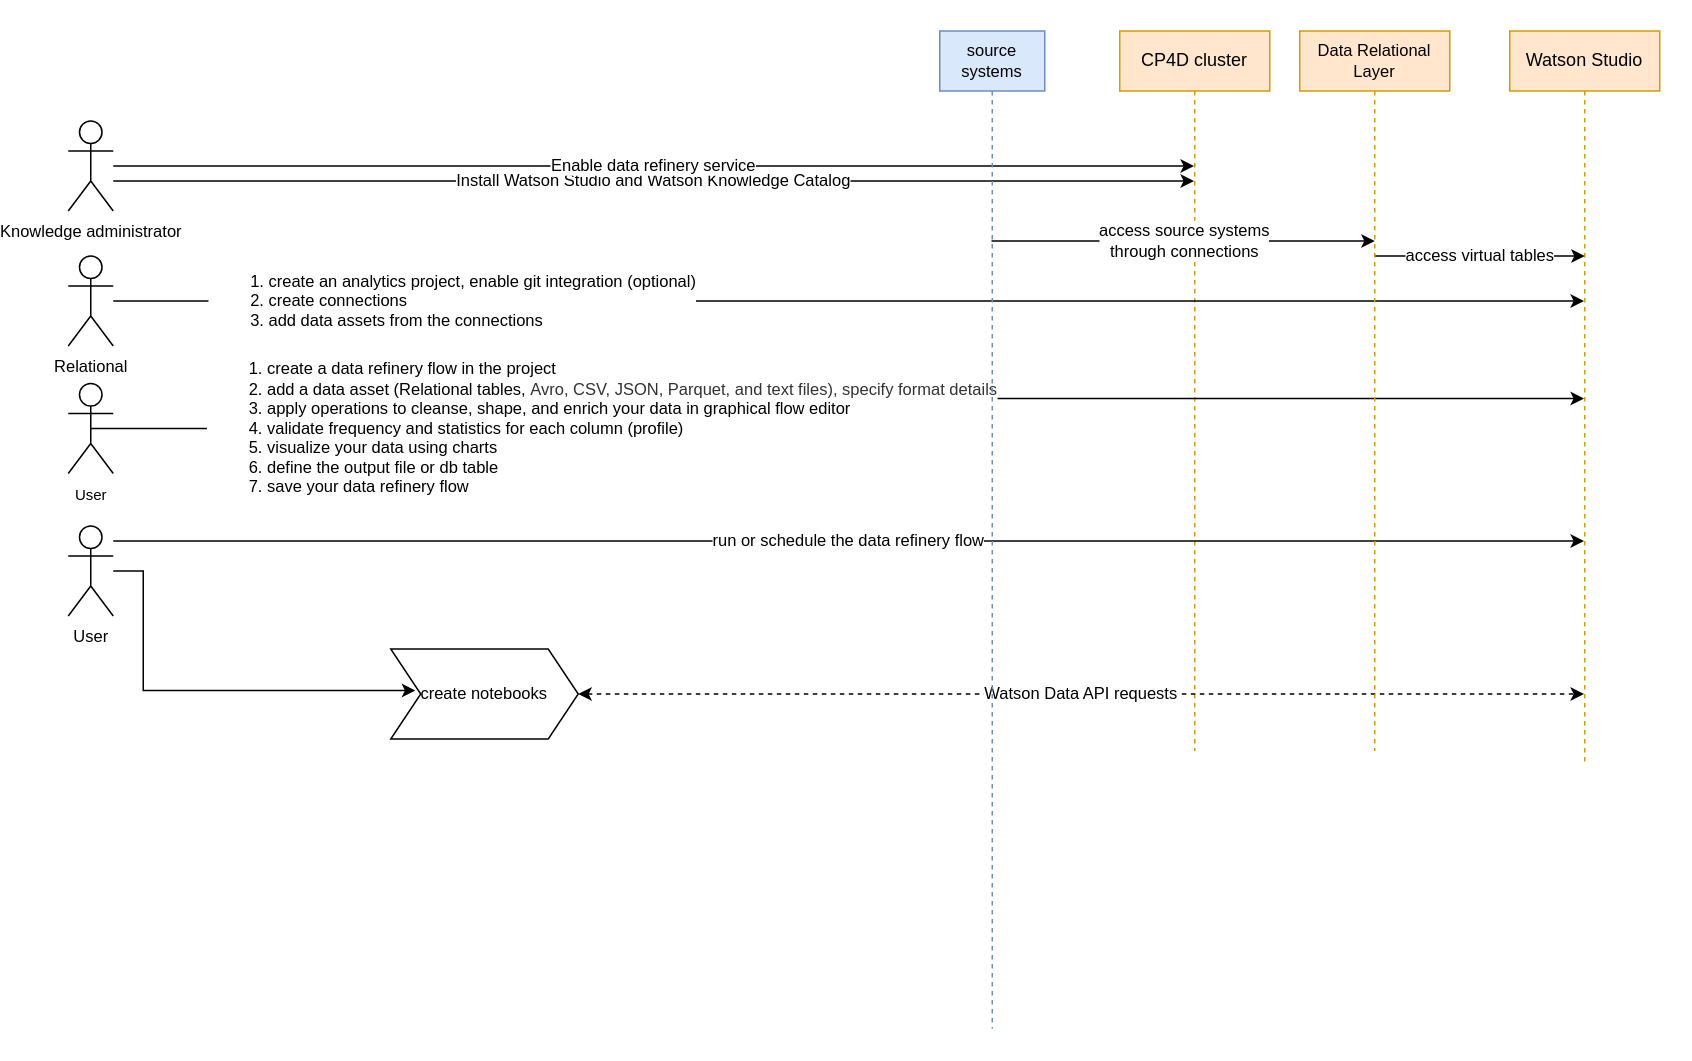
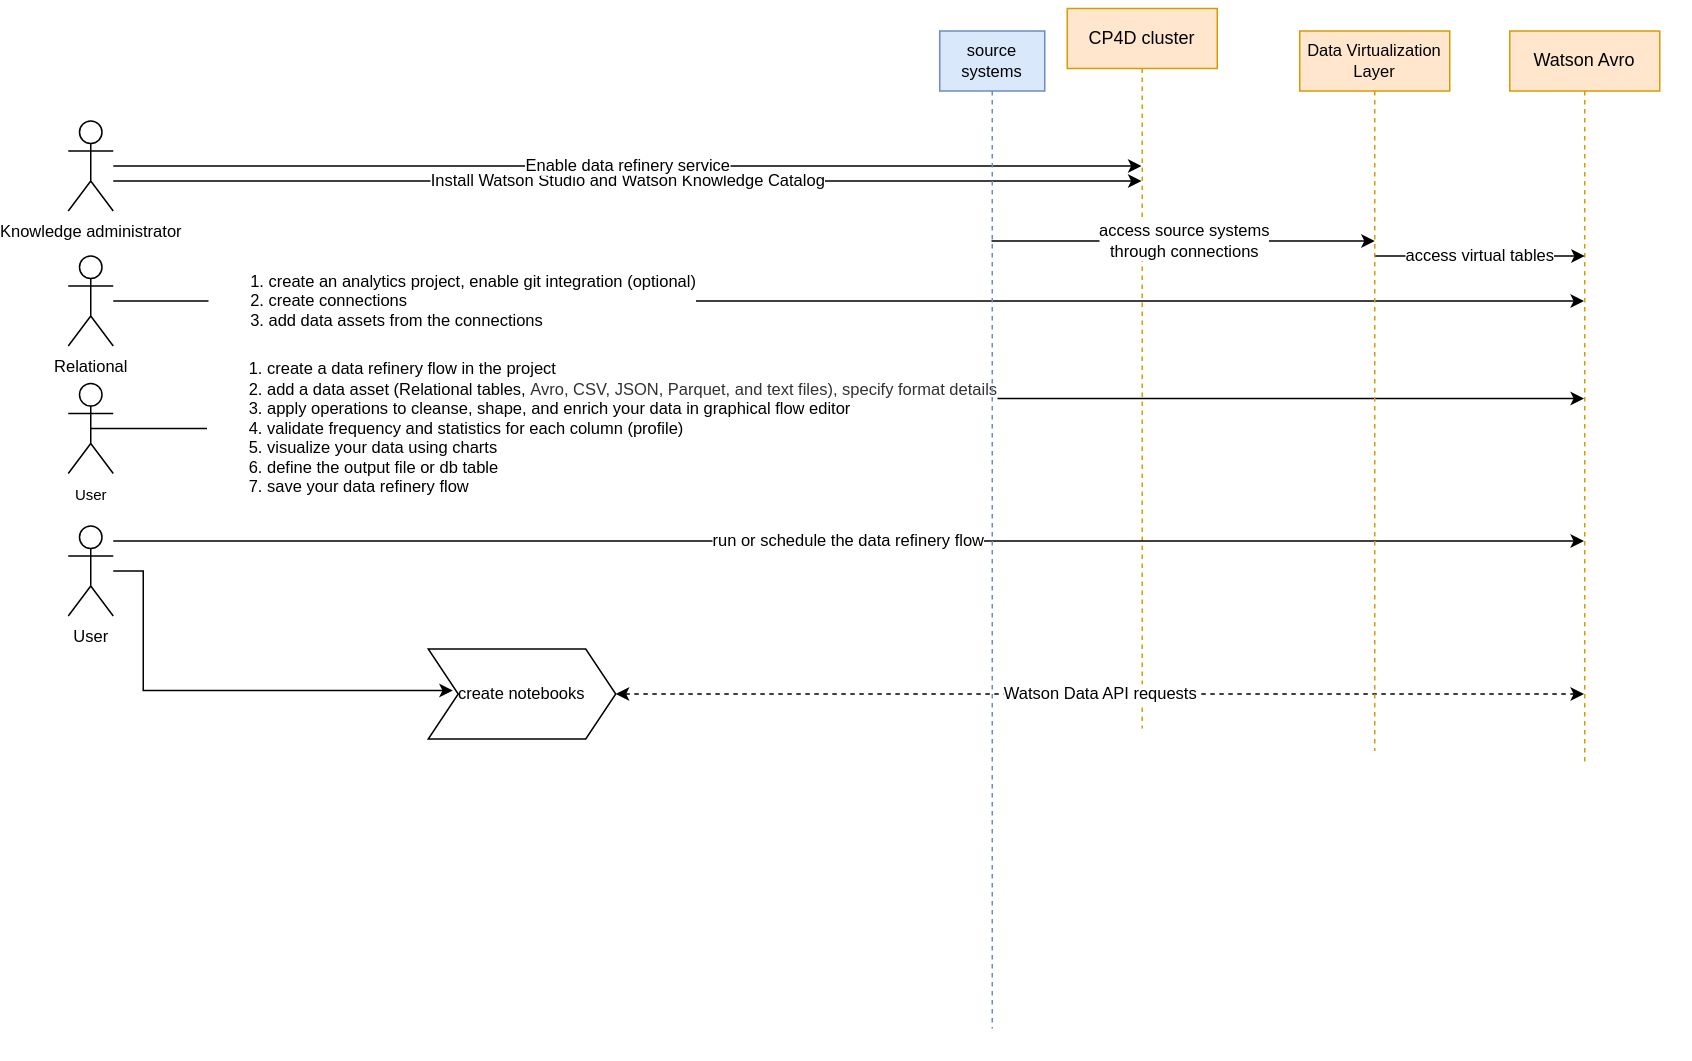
(1375, 61) -> (1375, 61)
(1585, 61) -> (1585, 61)
(1195, 391) -> (1142, 368)
(485, 694) -> (522, 694)
